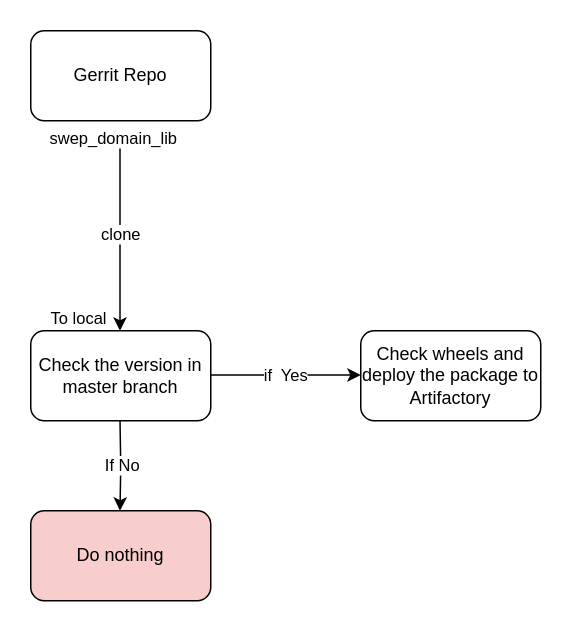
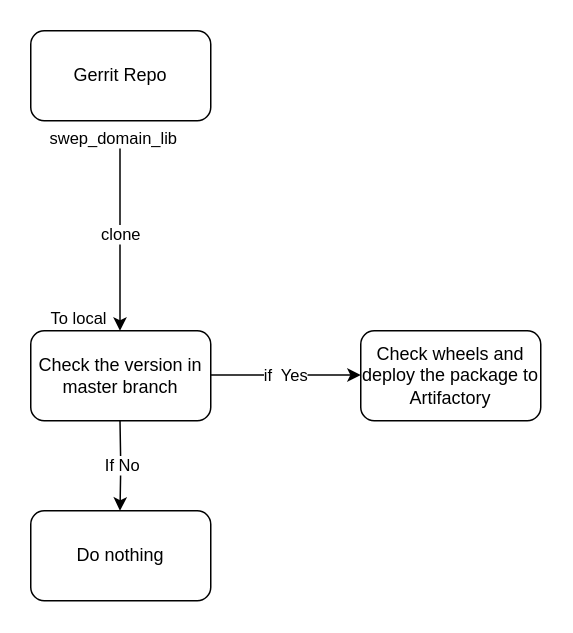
(121, 556) -> (121, 556)
